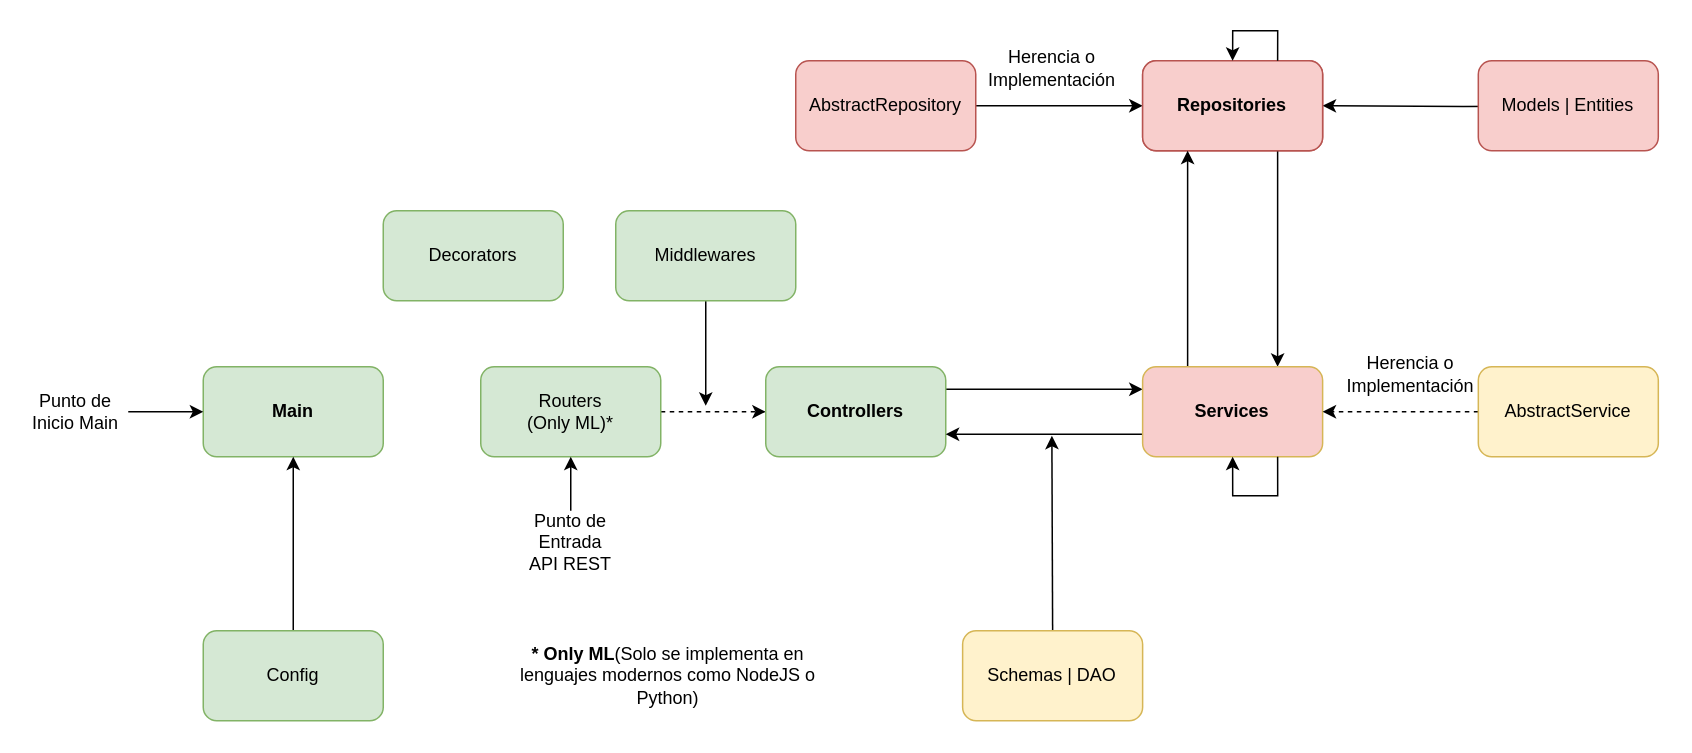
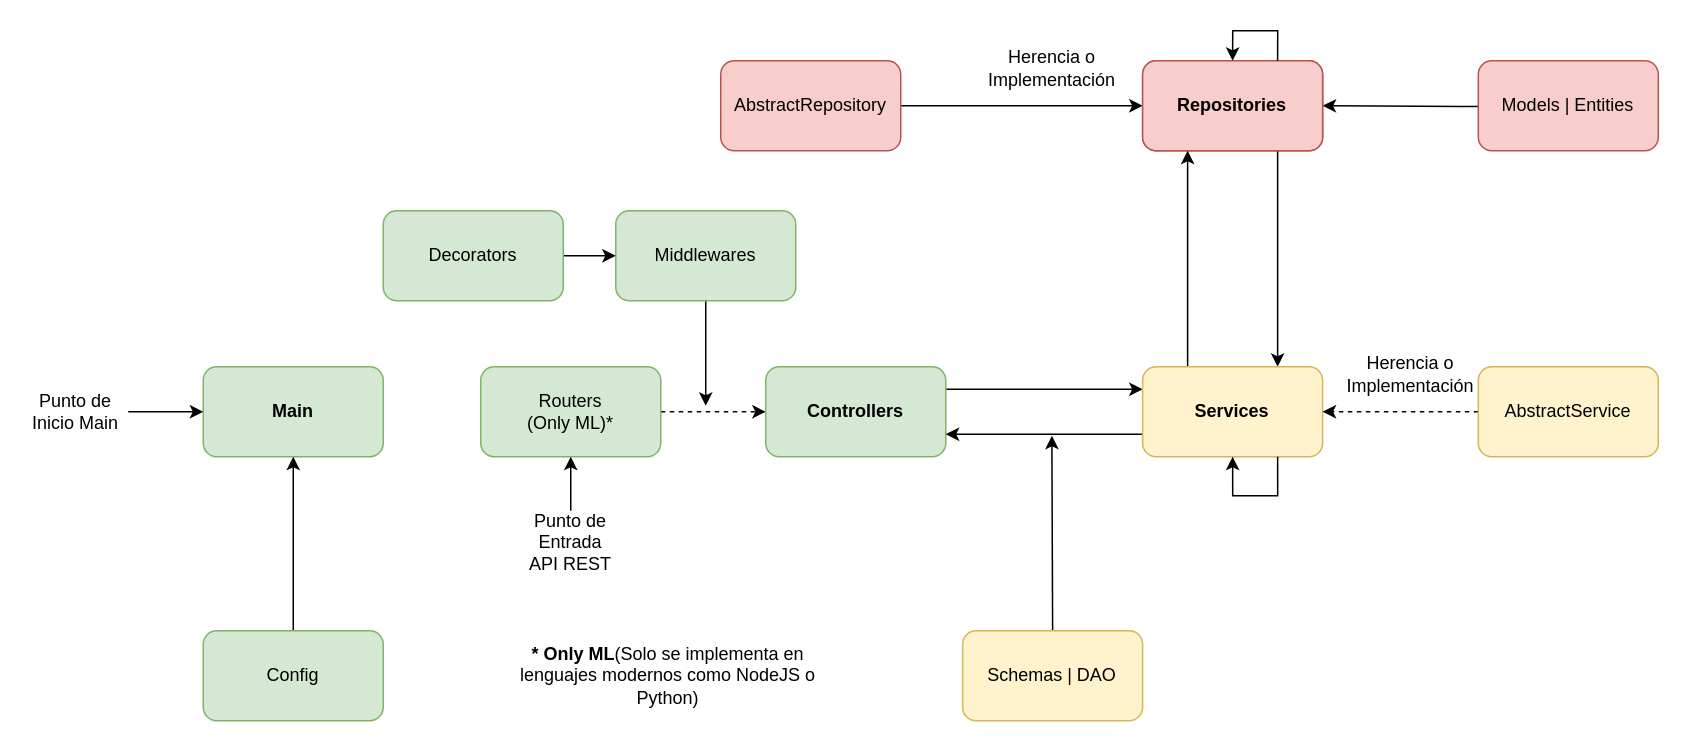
(886, 106) -> (811, 106)
none -> (585, 256)
(1233, 412) -> (1233, 412)
